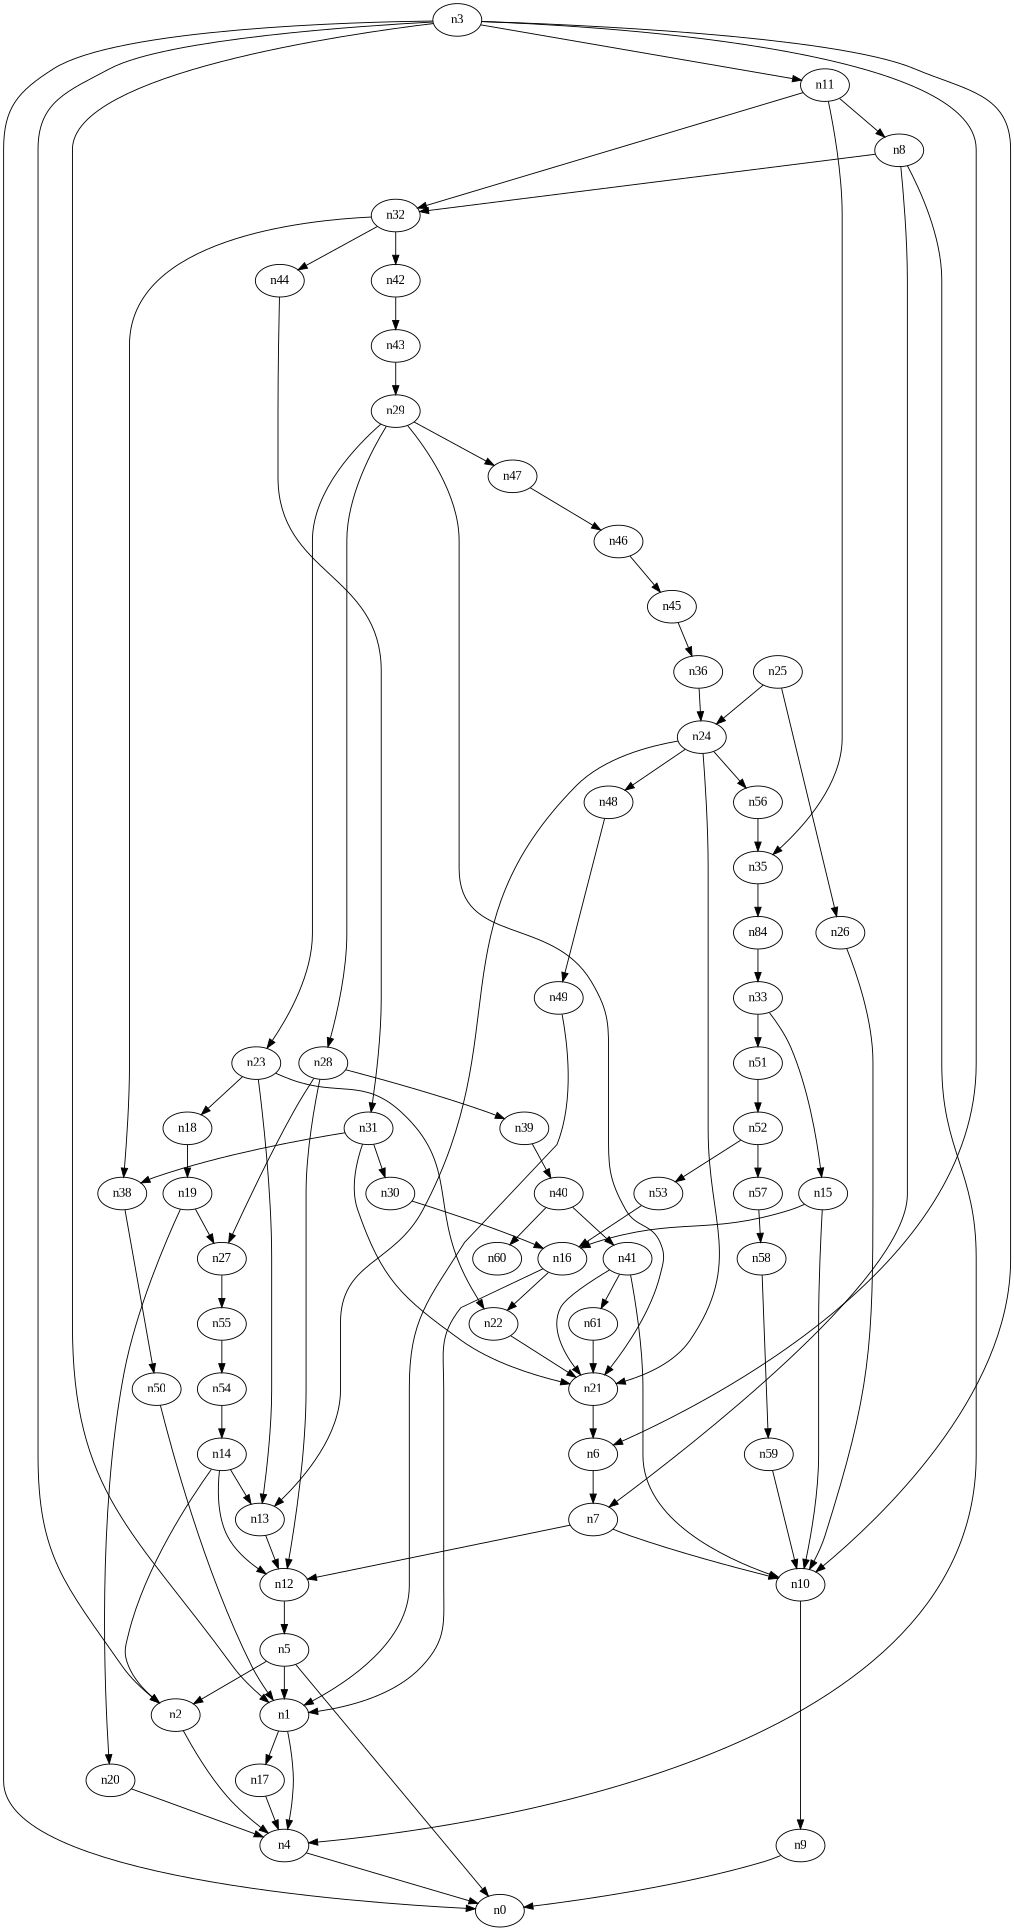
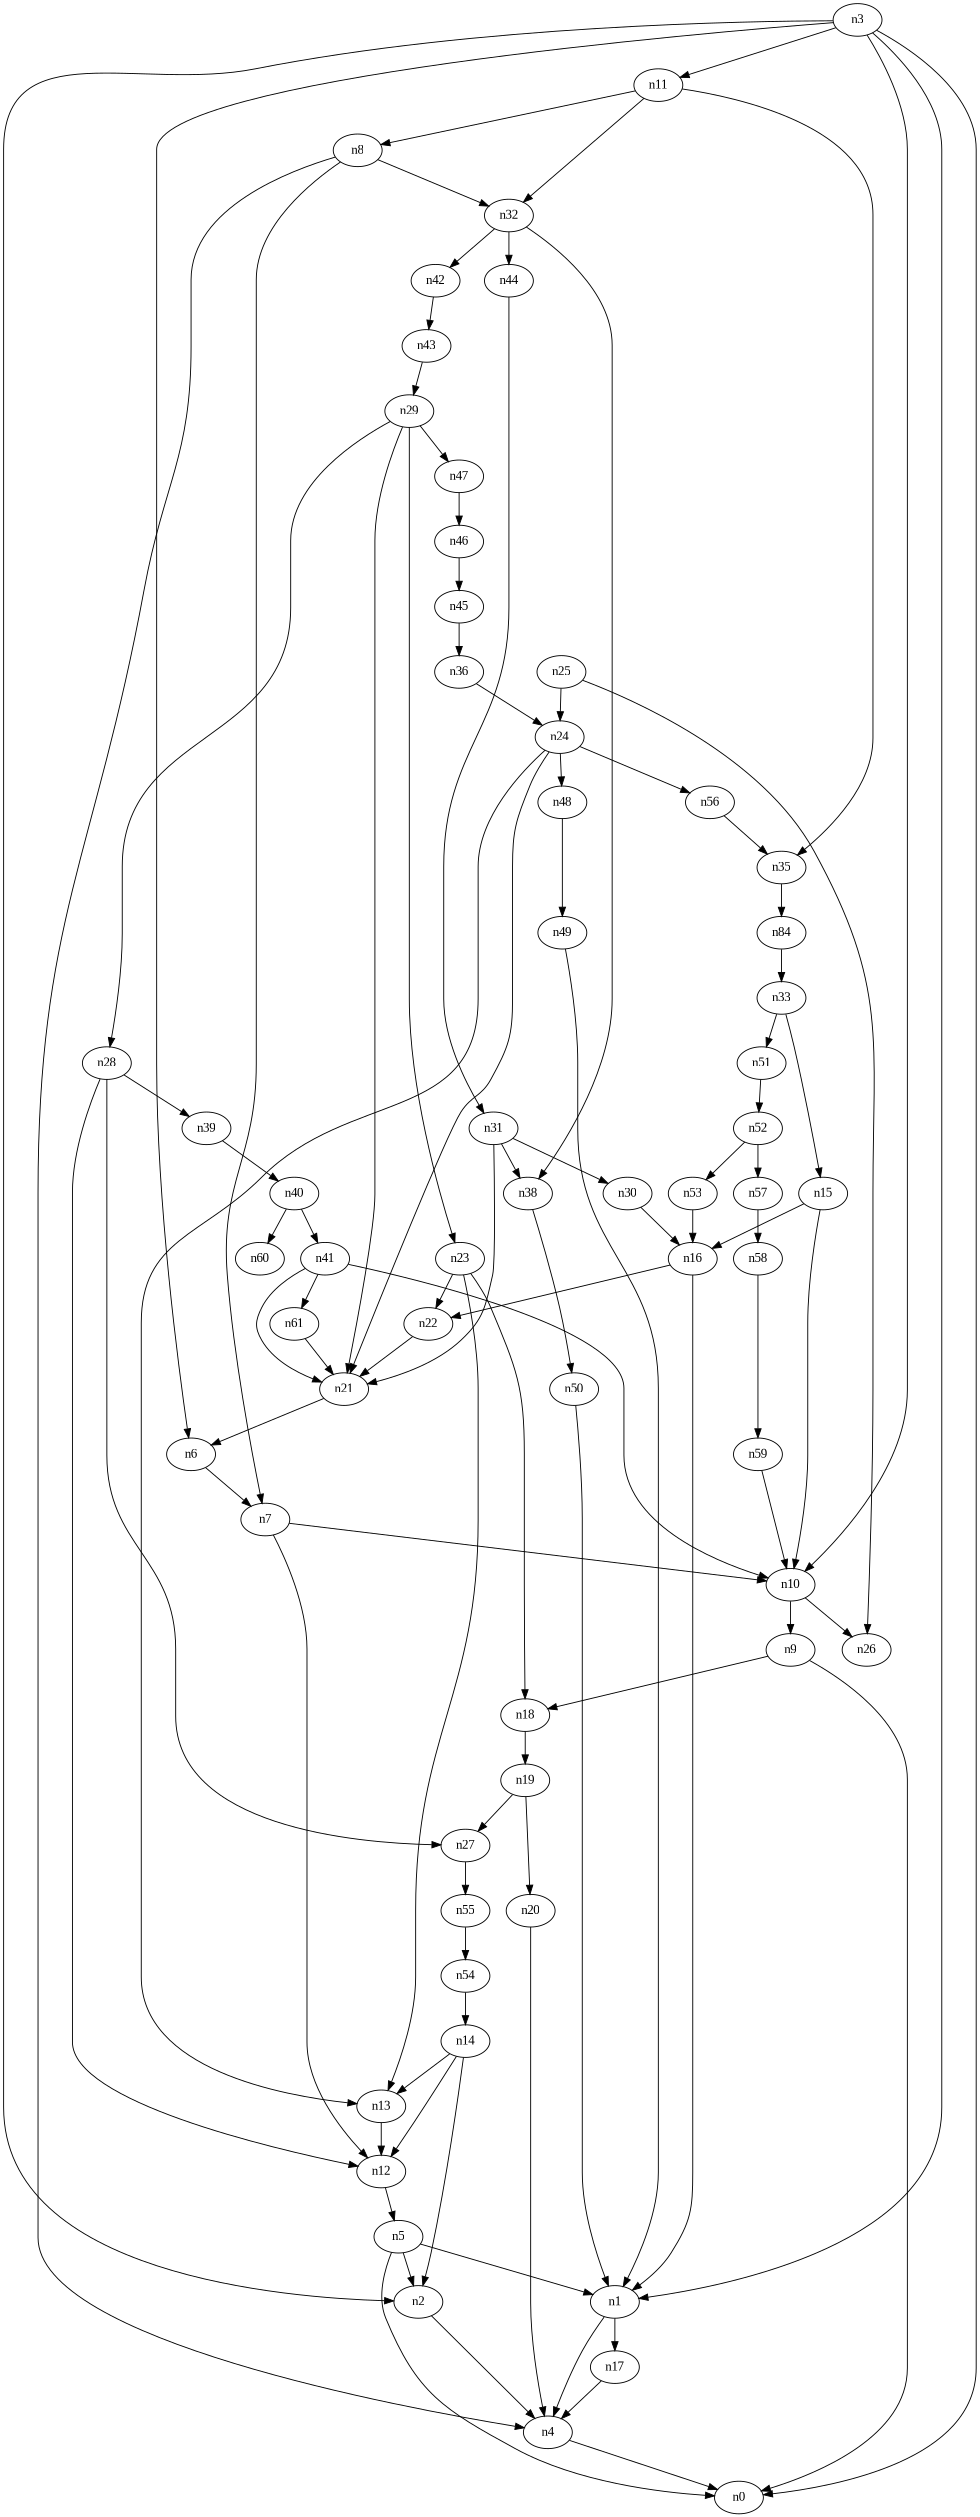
(873, 1257) -> (825, 1614)
none -> (668, 1680)
